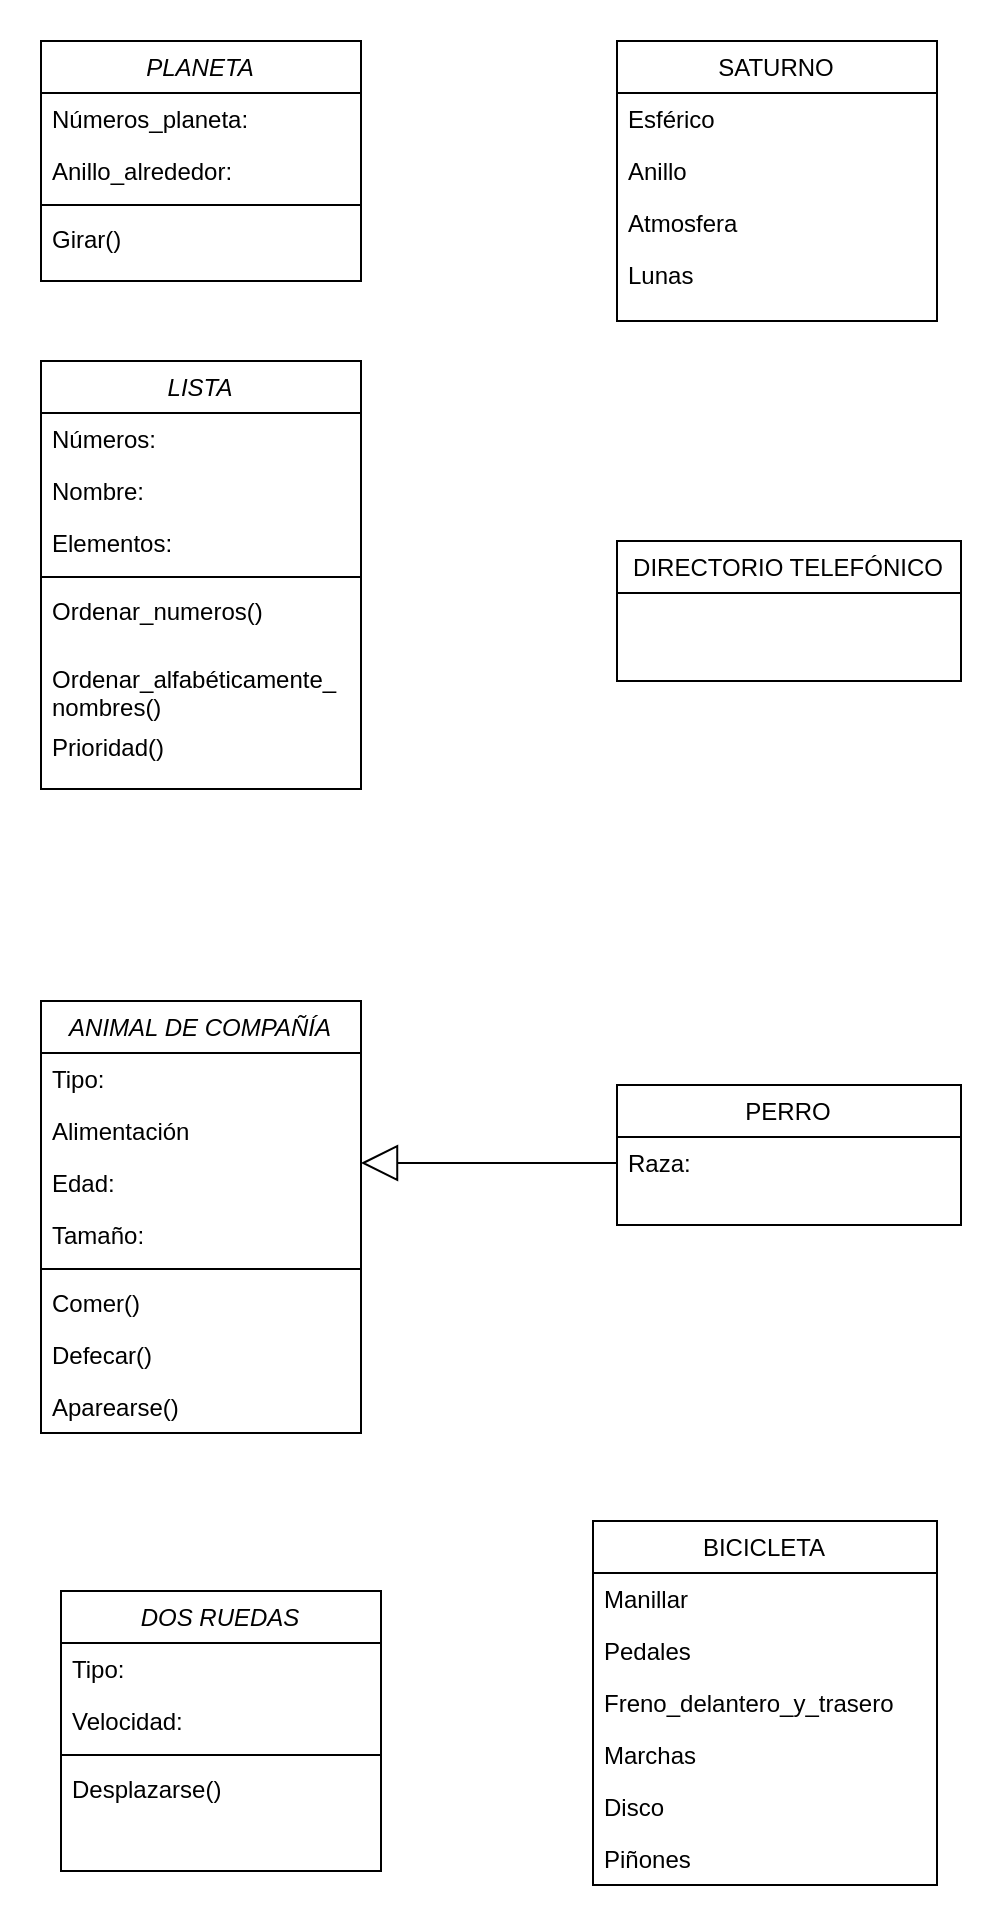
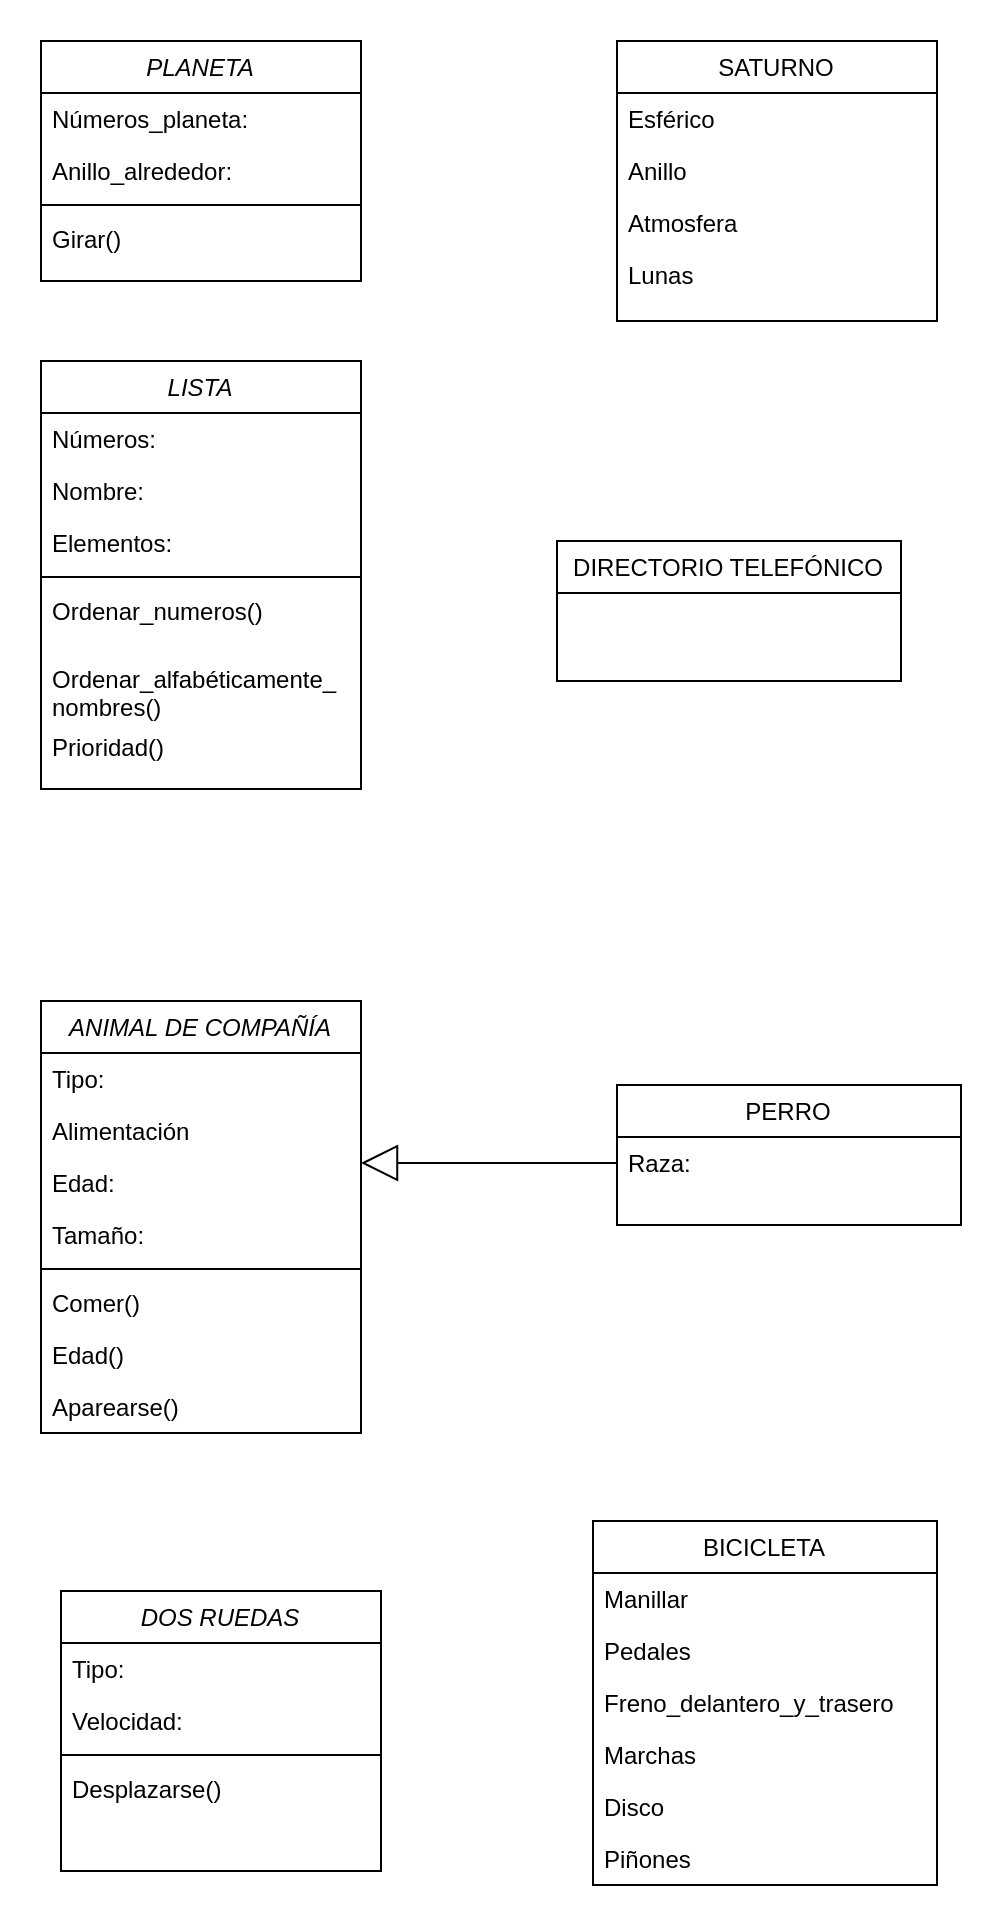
(789, 611) -> (729, 611)
(112, 1356) -> (92, 1356)
